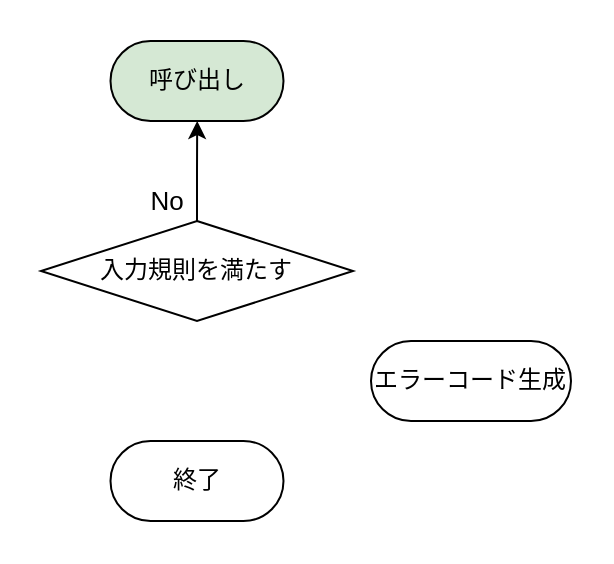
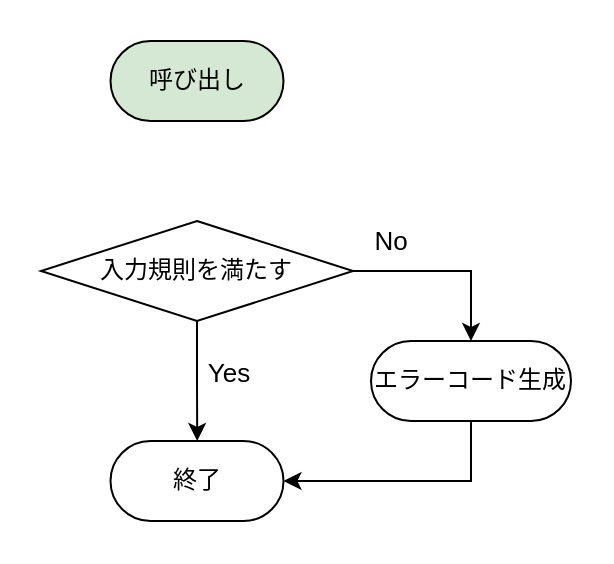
(197, 178) -> (440, 271)
none -> (197, 374)
none -> (414, 481)
